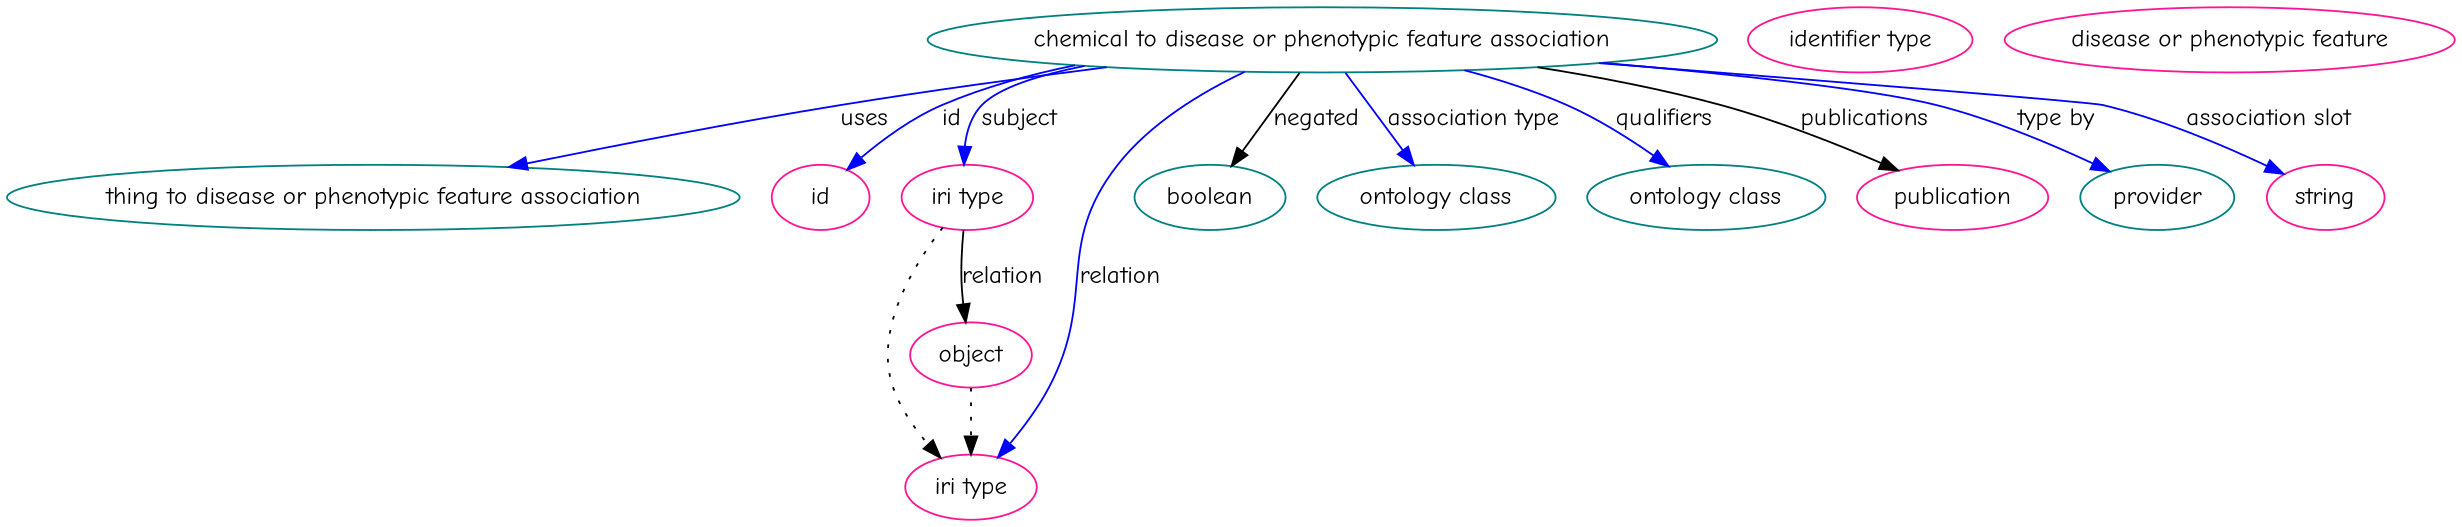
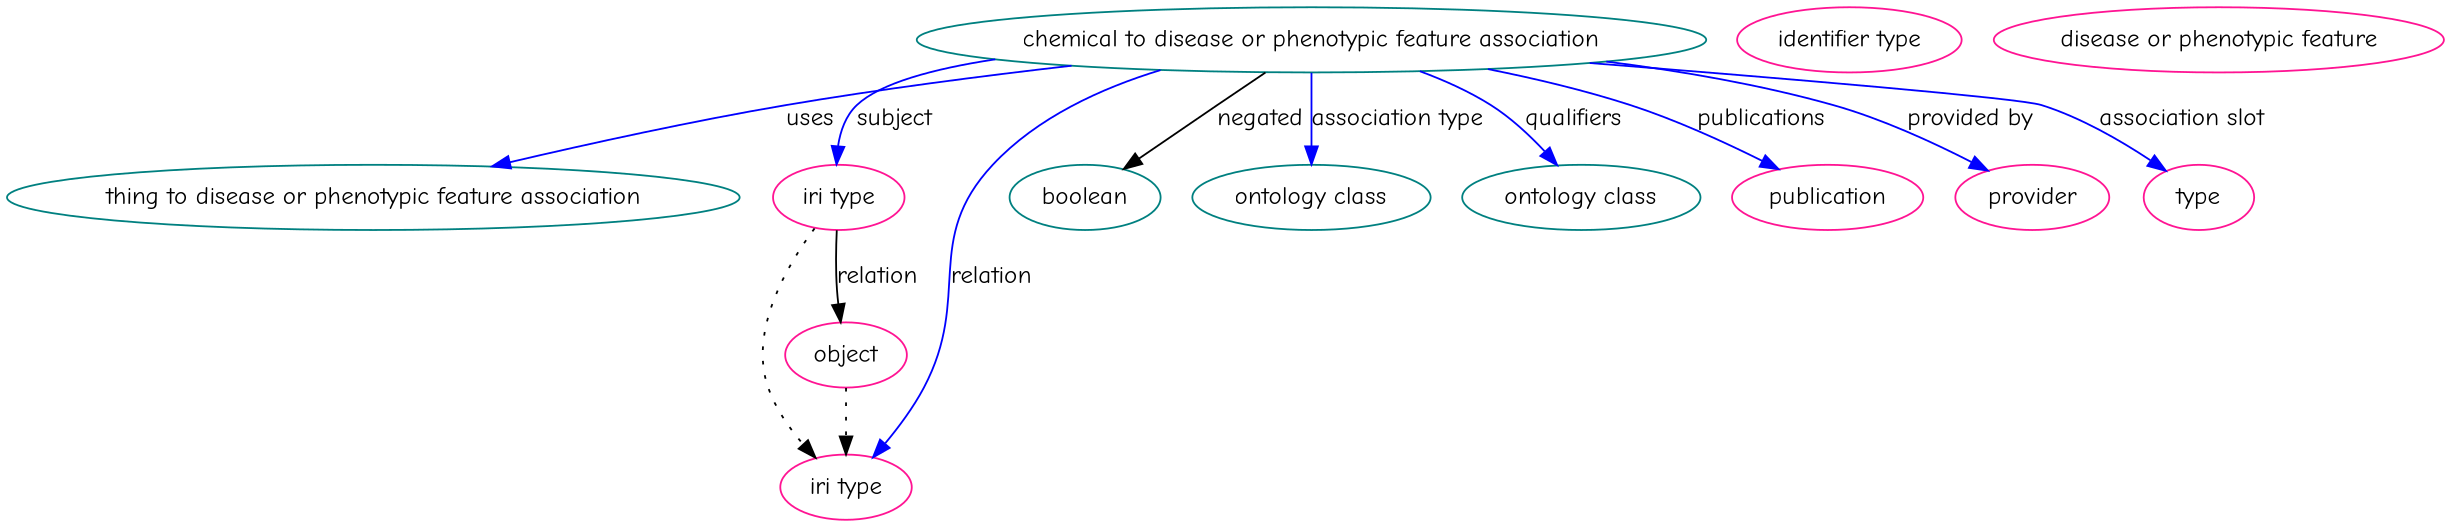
(1713, 103) -> (1629, 105)
(2057, 119) -> (1971, 119)
(821, 197) -> none
(2157, 197) -> (2032, 197)
(2326, 197) -> (2199, 197)
